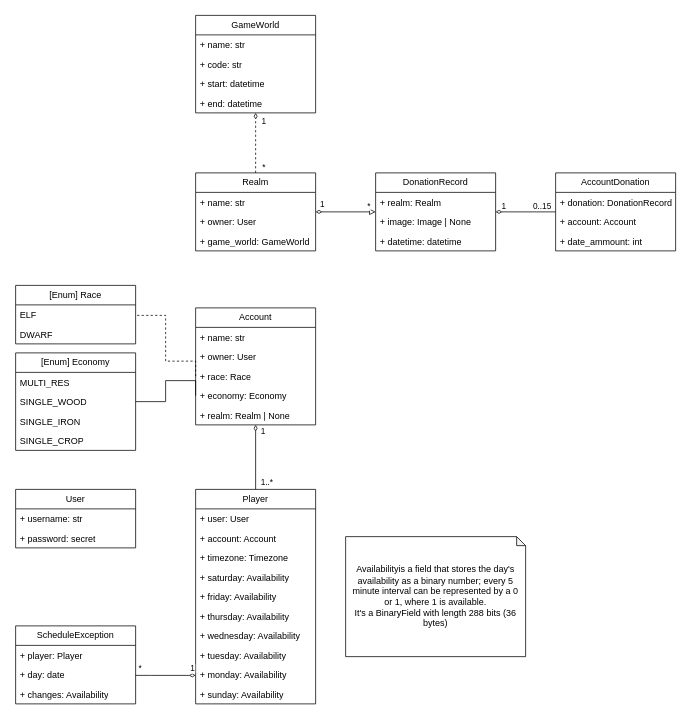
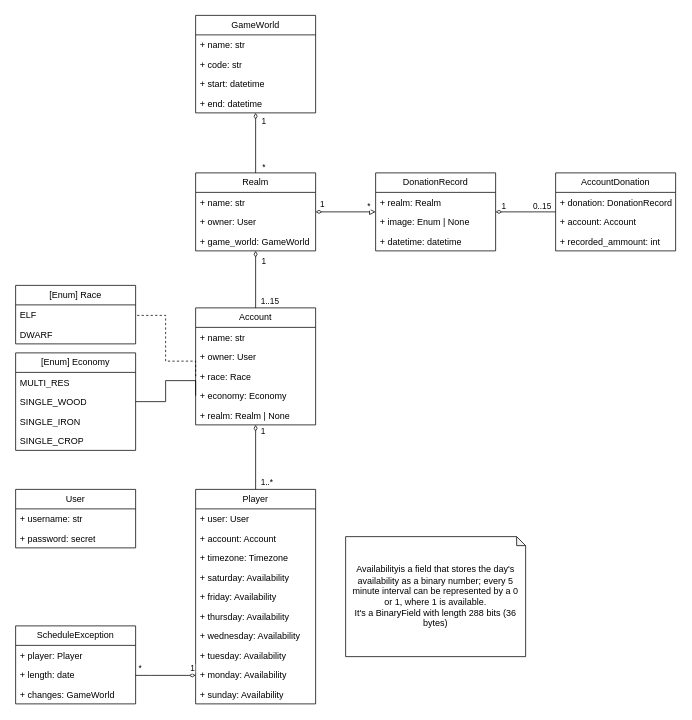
(255, 145) -> (255, 145)
(425, 223) -> (422, 223)
(603, 242) -> (613, 242)
none -> (255, 281)
(44, 676) -> (50, 676)
(68, 695) -> (66, 695)
